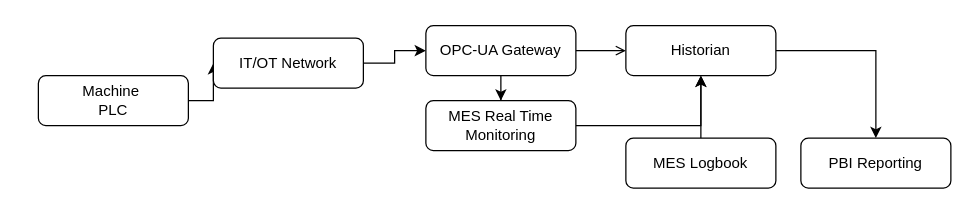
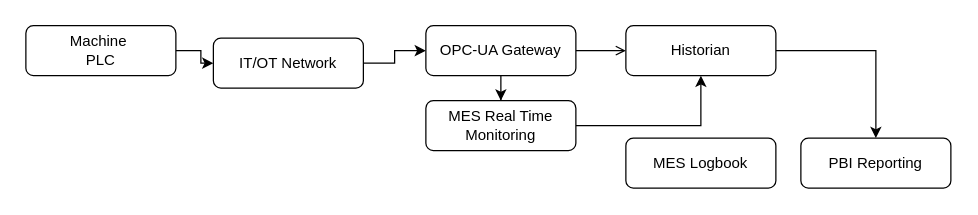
(113, 101) -> (101, 51)
(701, 132) -> none
